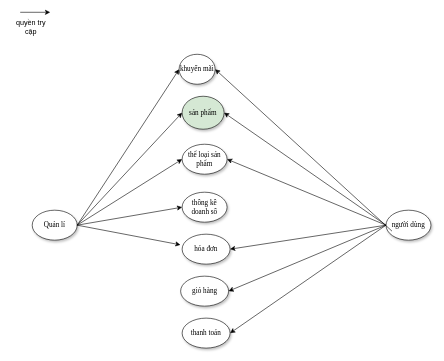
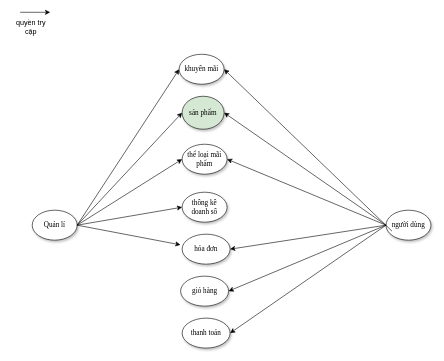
(197, 69) -> (202, 69)
(205, 159) -> (205, 159)
